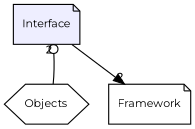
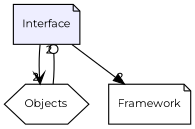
none -> (39, 59)
